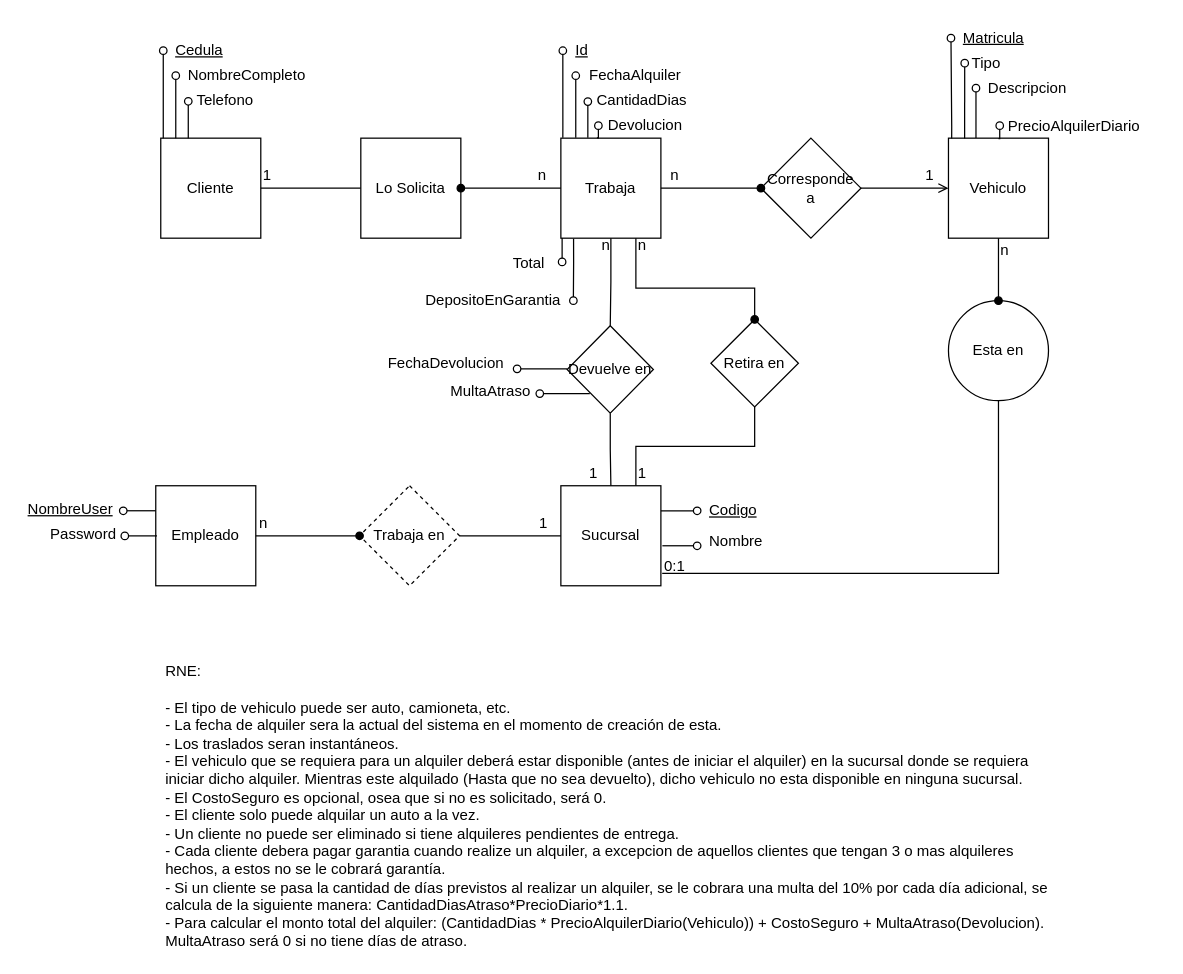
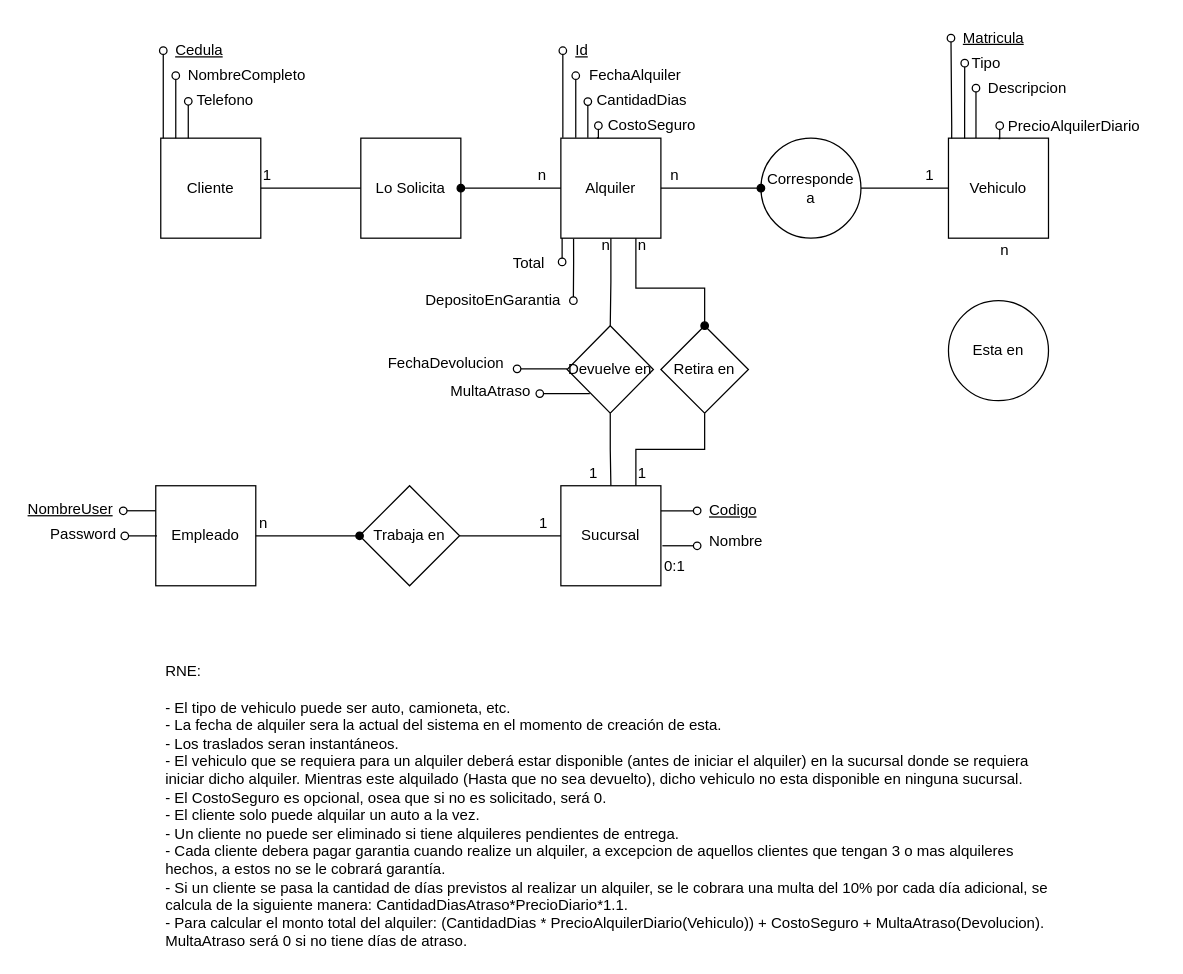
(646, 126) -> (654, 126)
(611, 188) -> (611, 188)
(811, 188) -> (811, 188)
(942, 188) -> (943, 188)
(998, 268) -> none
(754, 363) -> (704, 369)
(409, 536) -> (409, 536)
(916, 573) -> none
